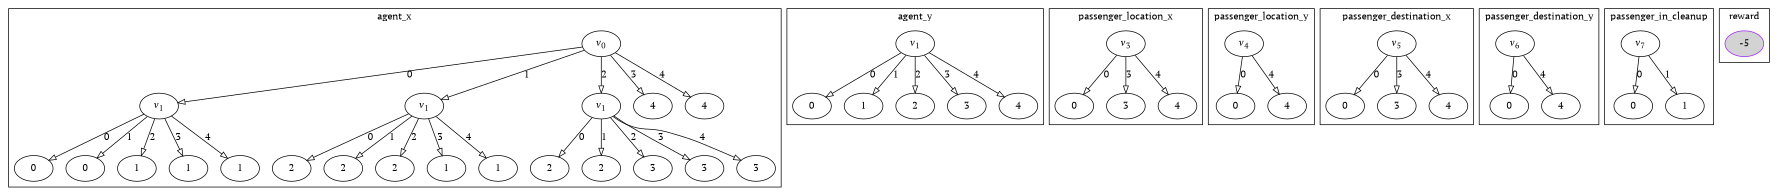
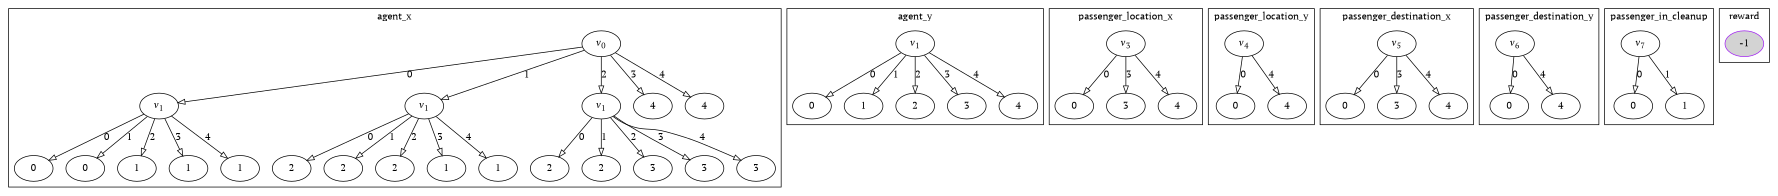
(1744, 44) -> (1744, 44)
